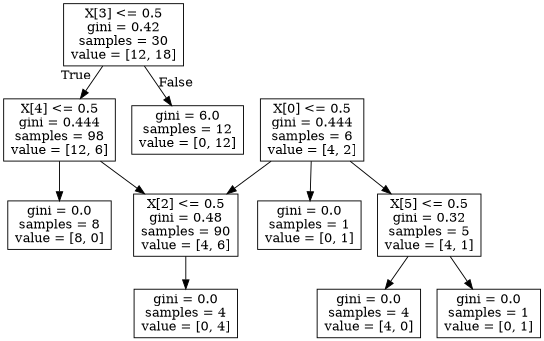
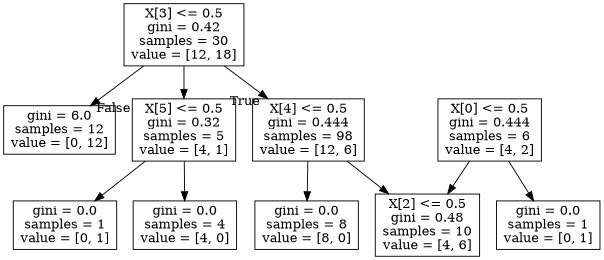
(367, 175) -> (184, 78)
(186, 225) -> (427, 225)
(186, 313) -> none
